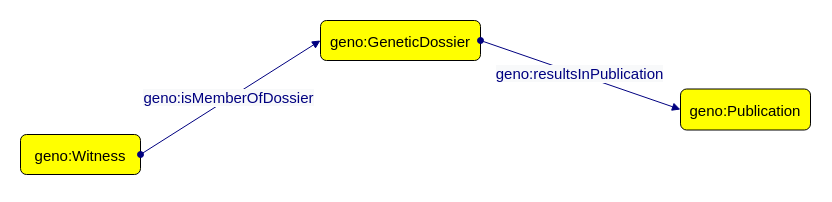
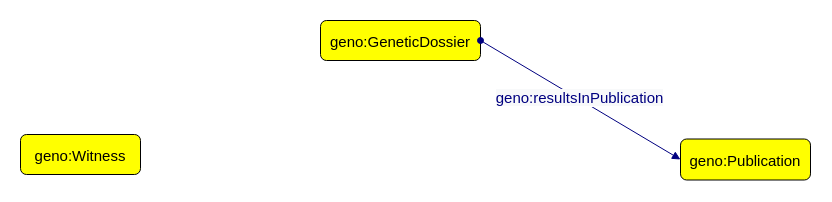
(228, 99) -> none
(746, 110) -> (746, 160)
